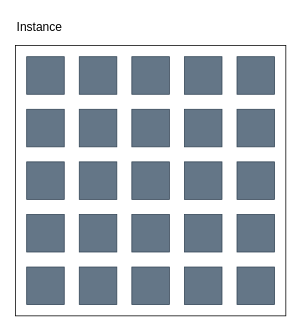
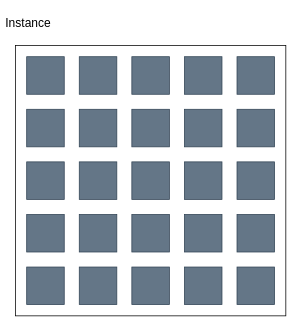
(79, 27) -> (68, 23)
